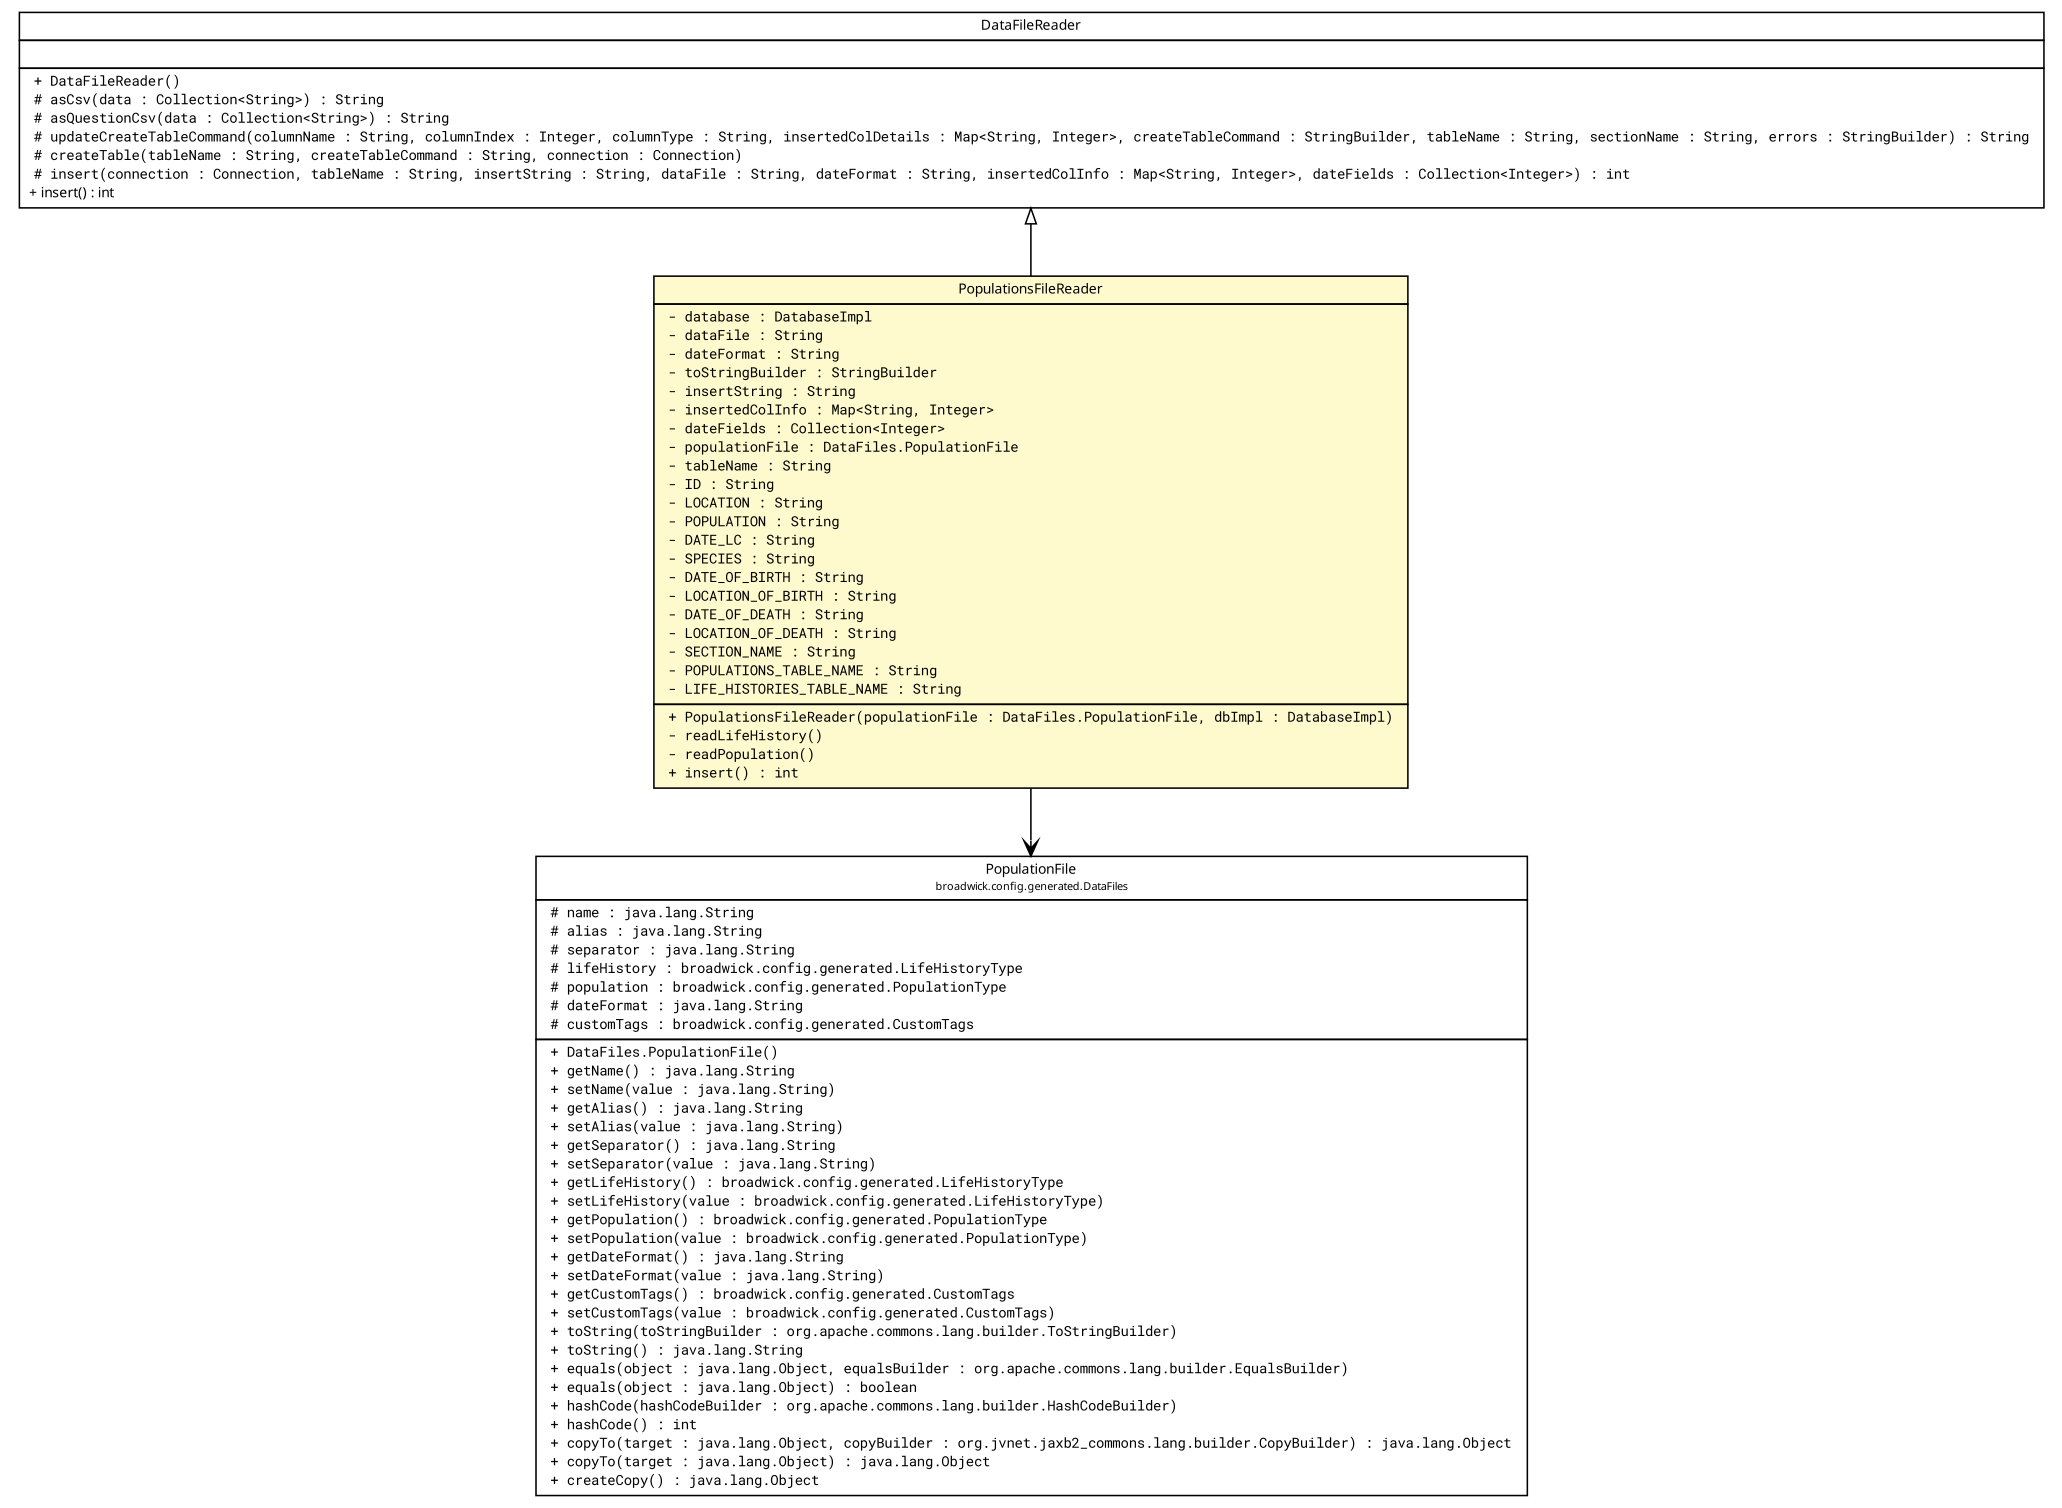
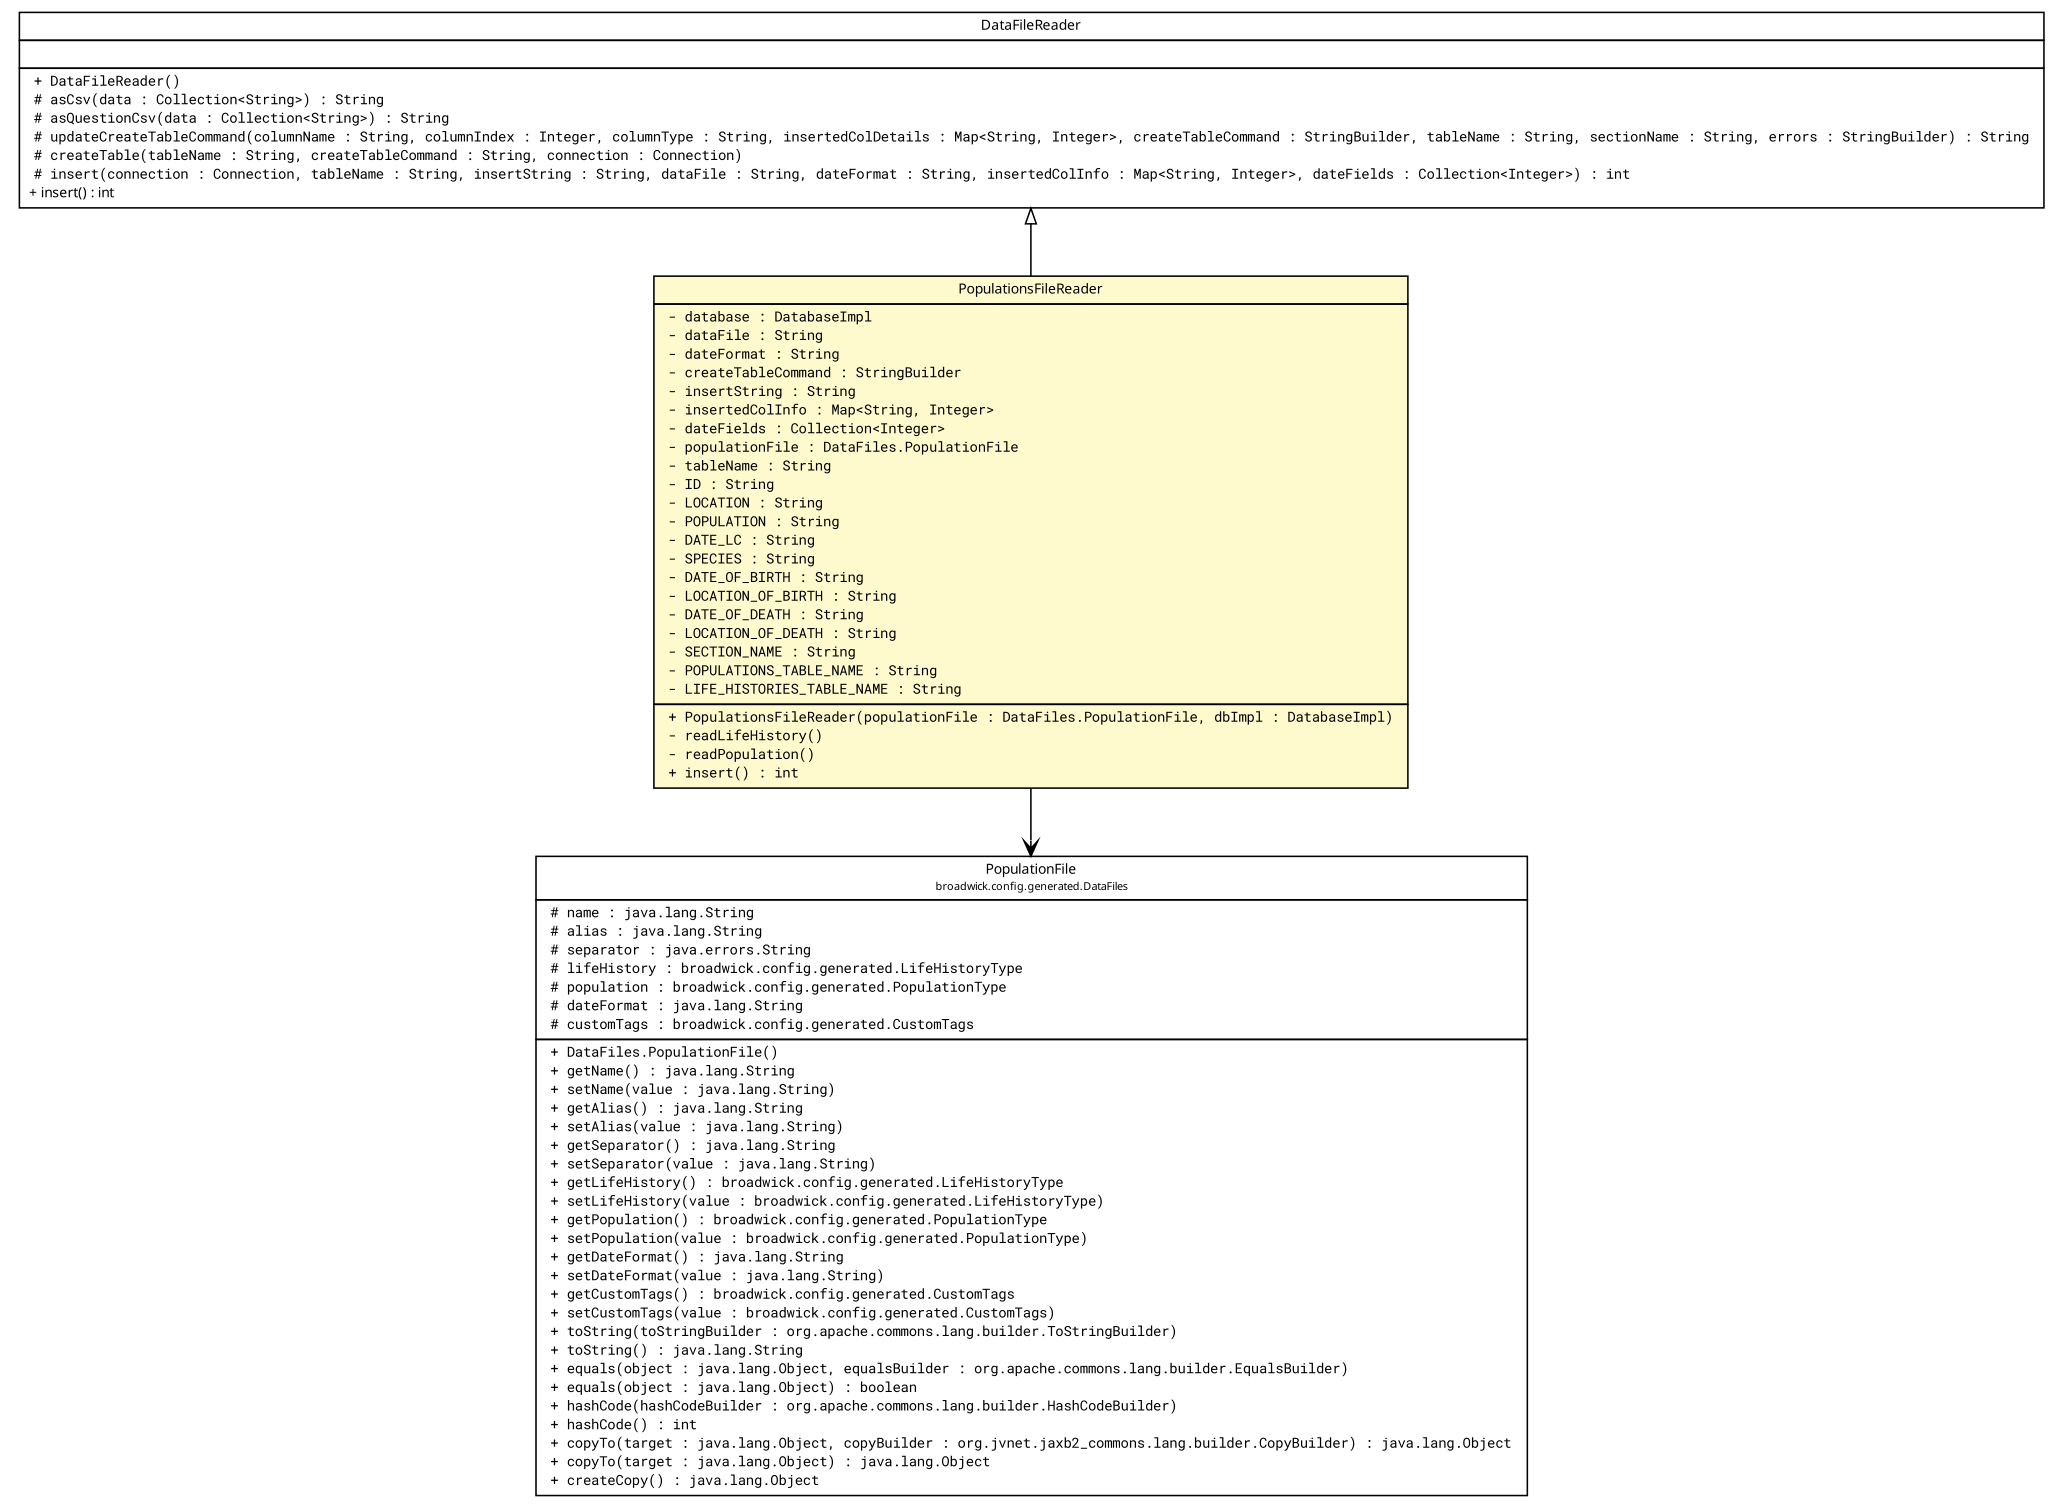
(803, 373) -> (815, 373)
(673, 950) -> (681, 950)
